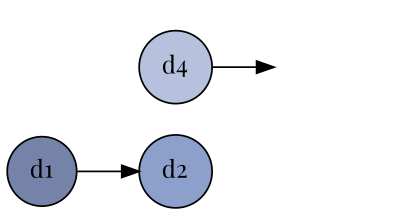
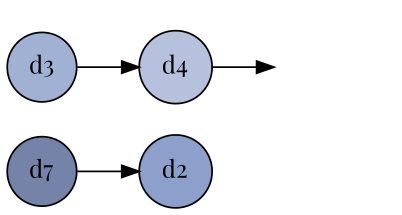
none -> (42, 67)
(42, 171) -> (42, 171)
